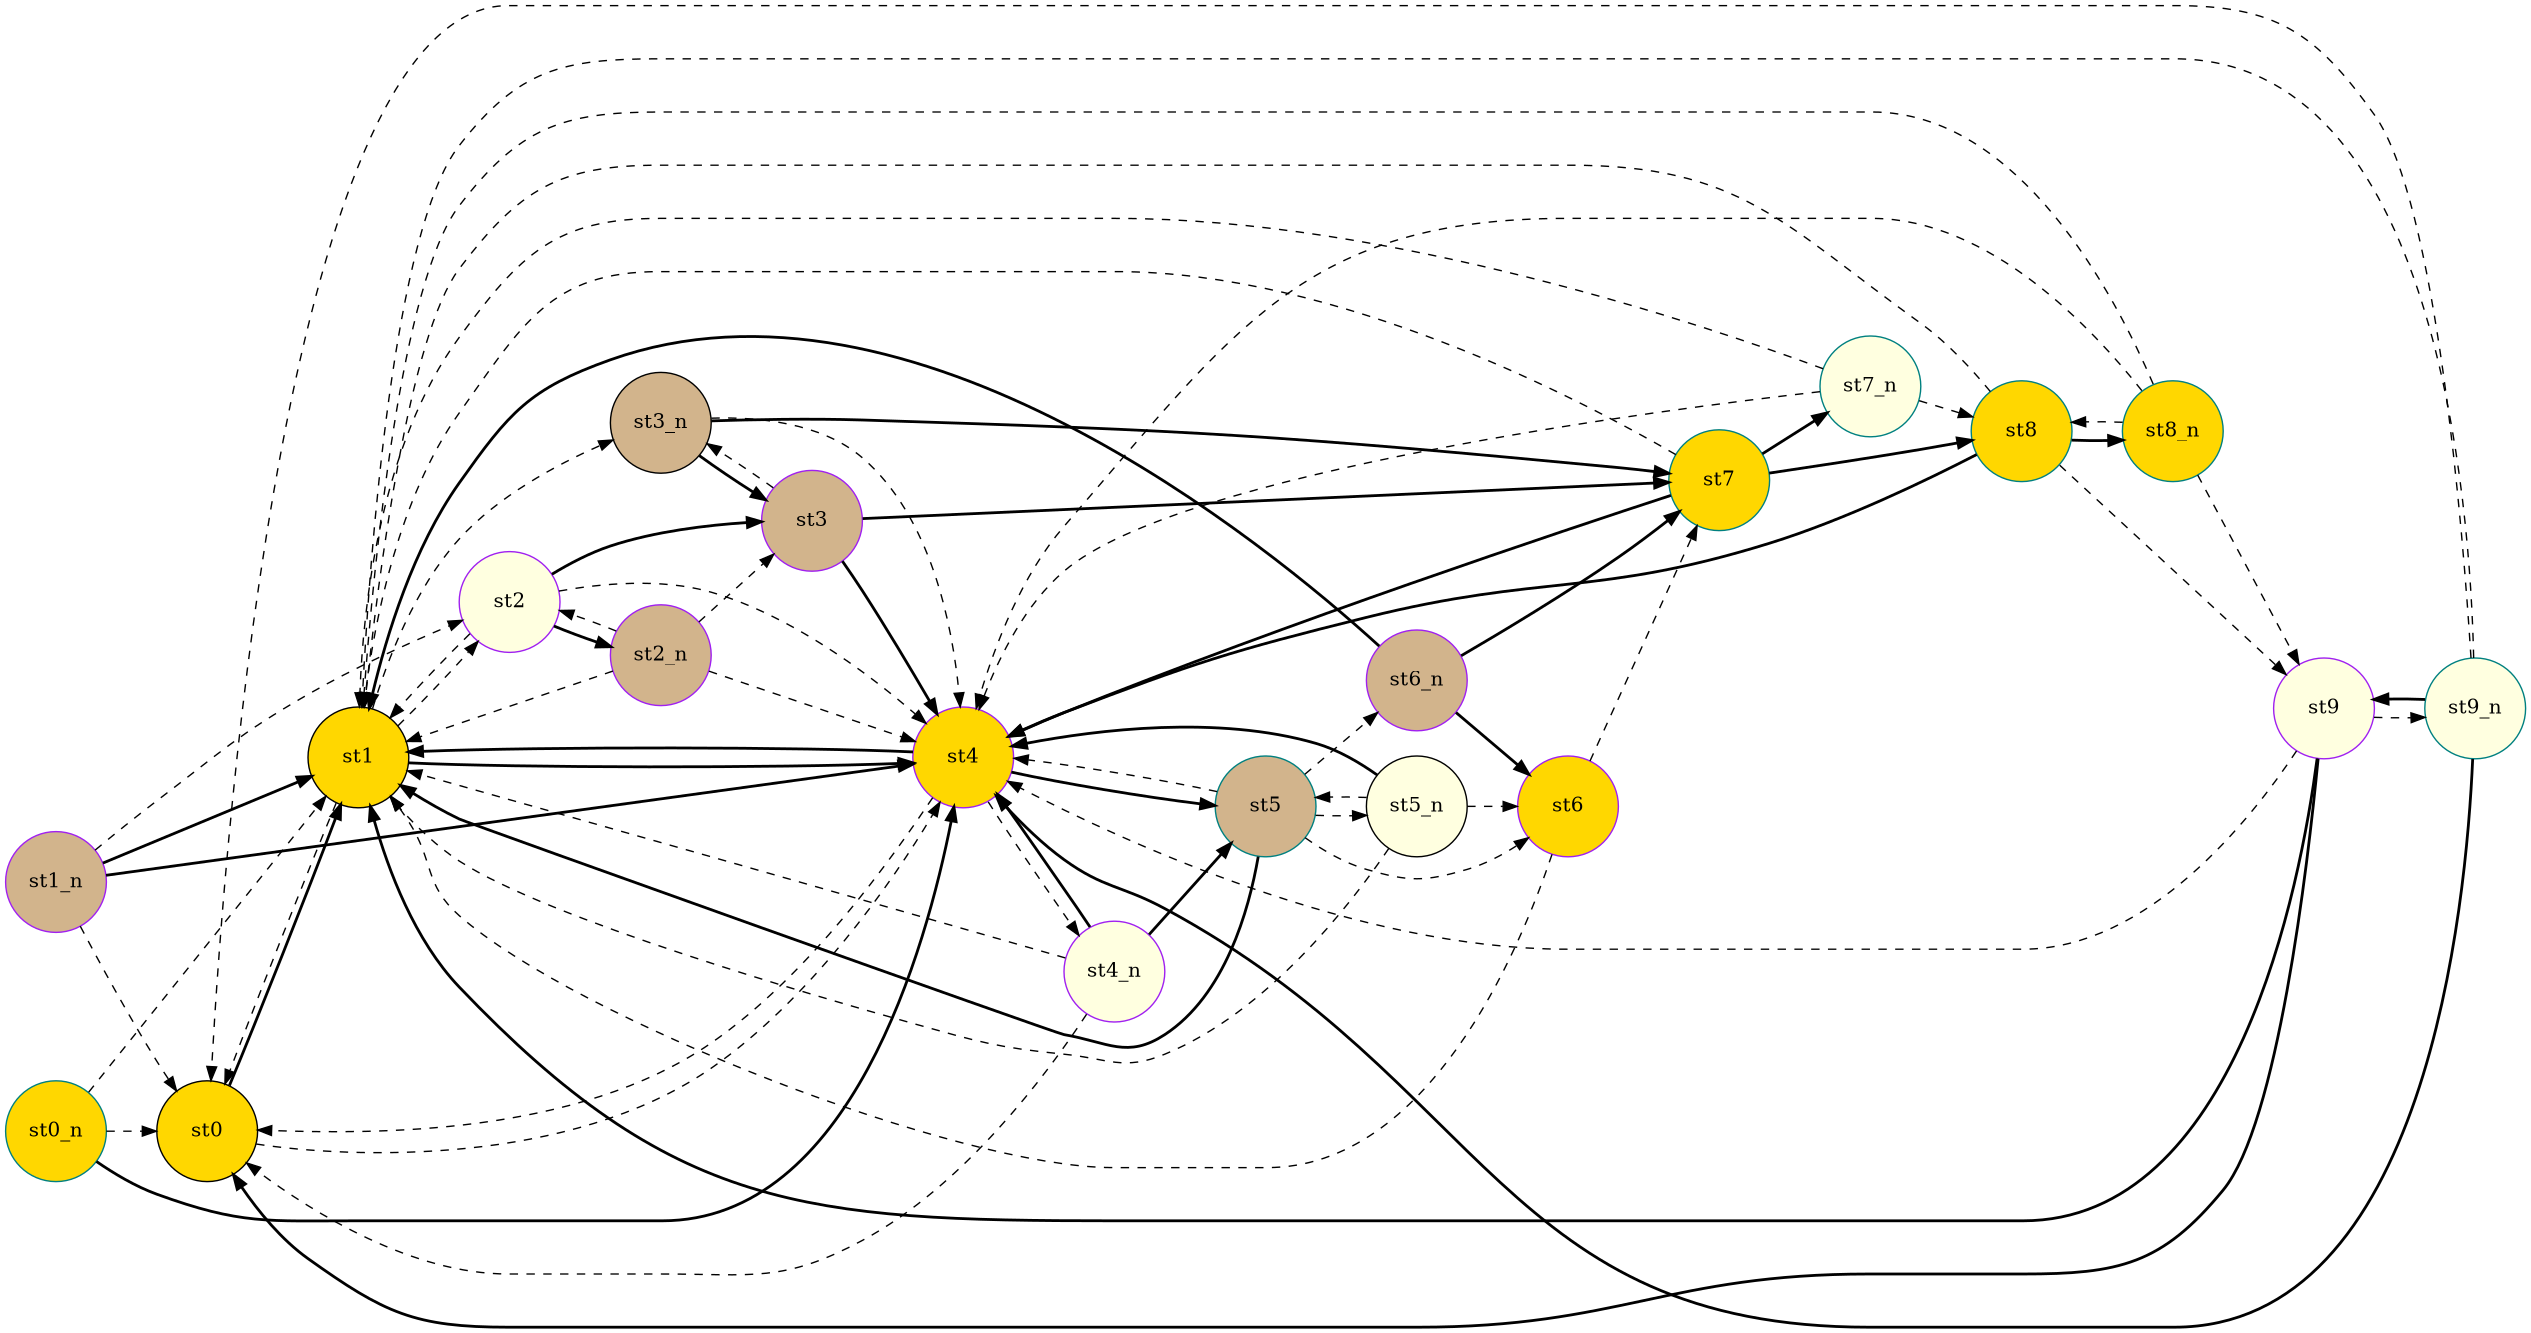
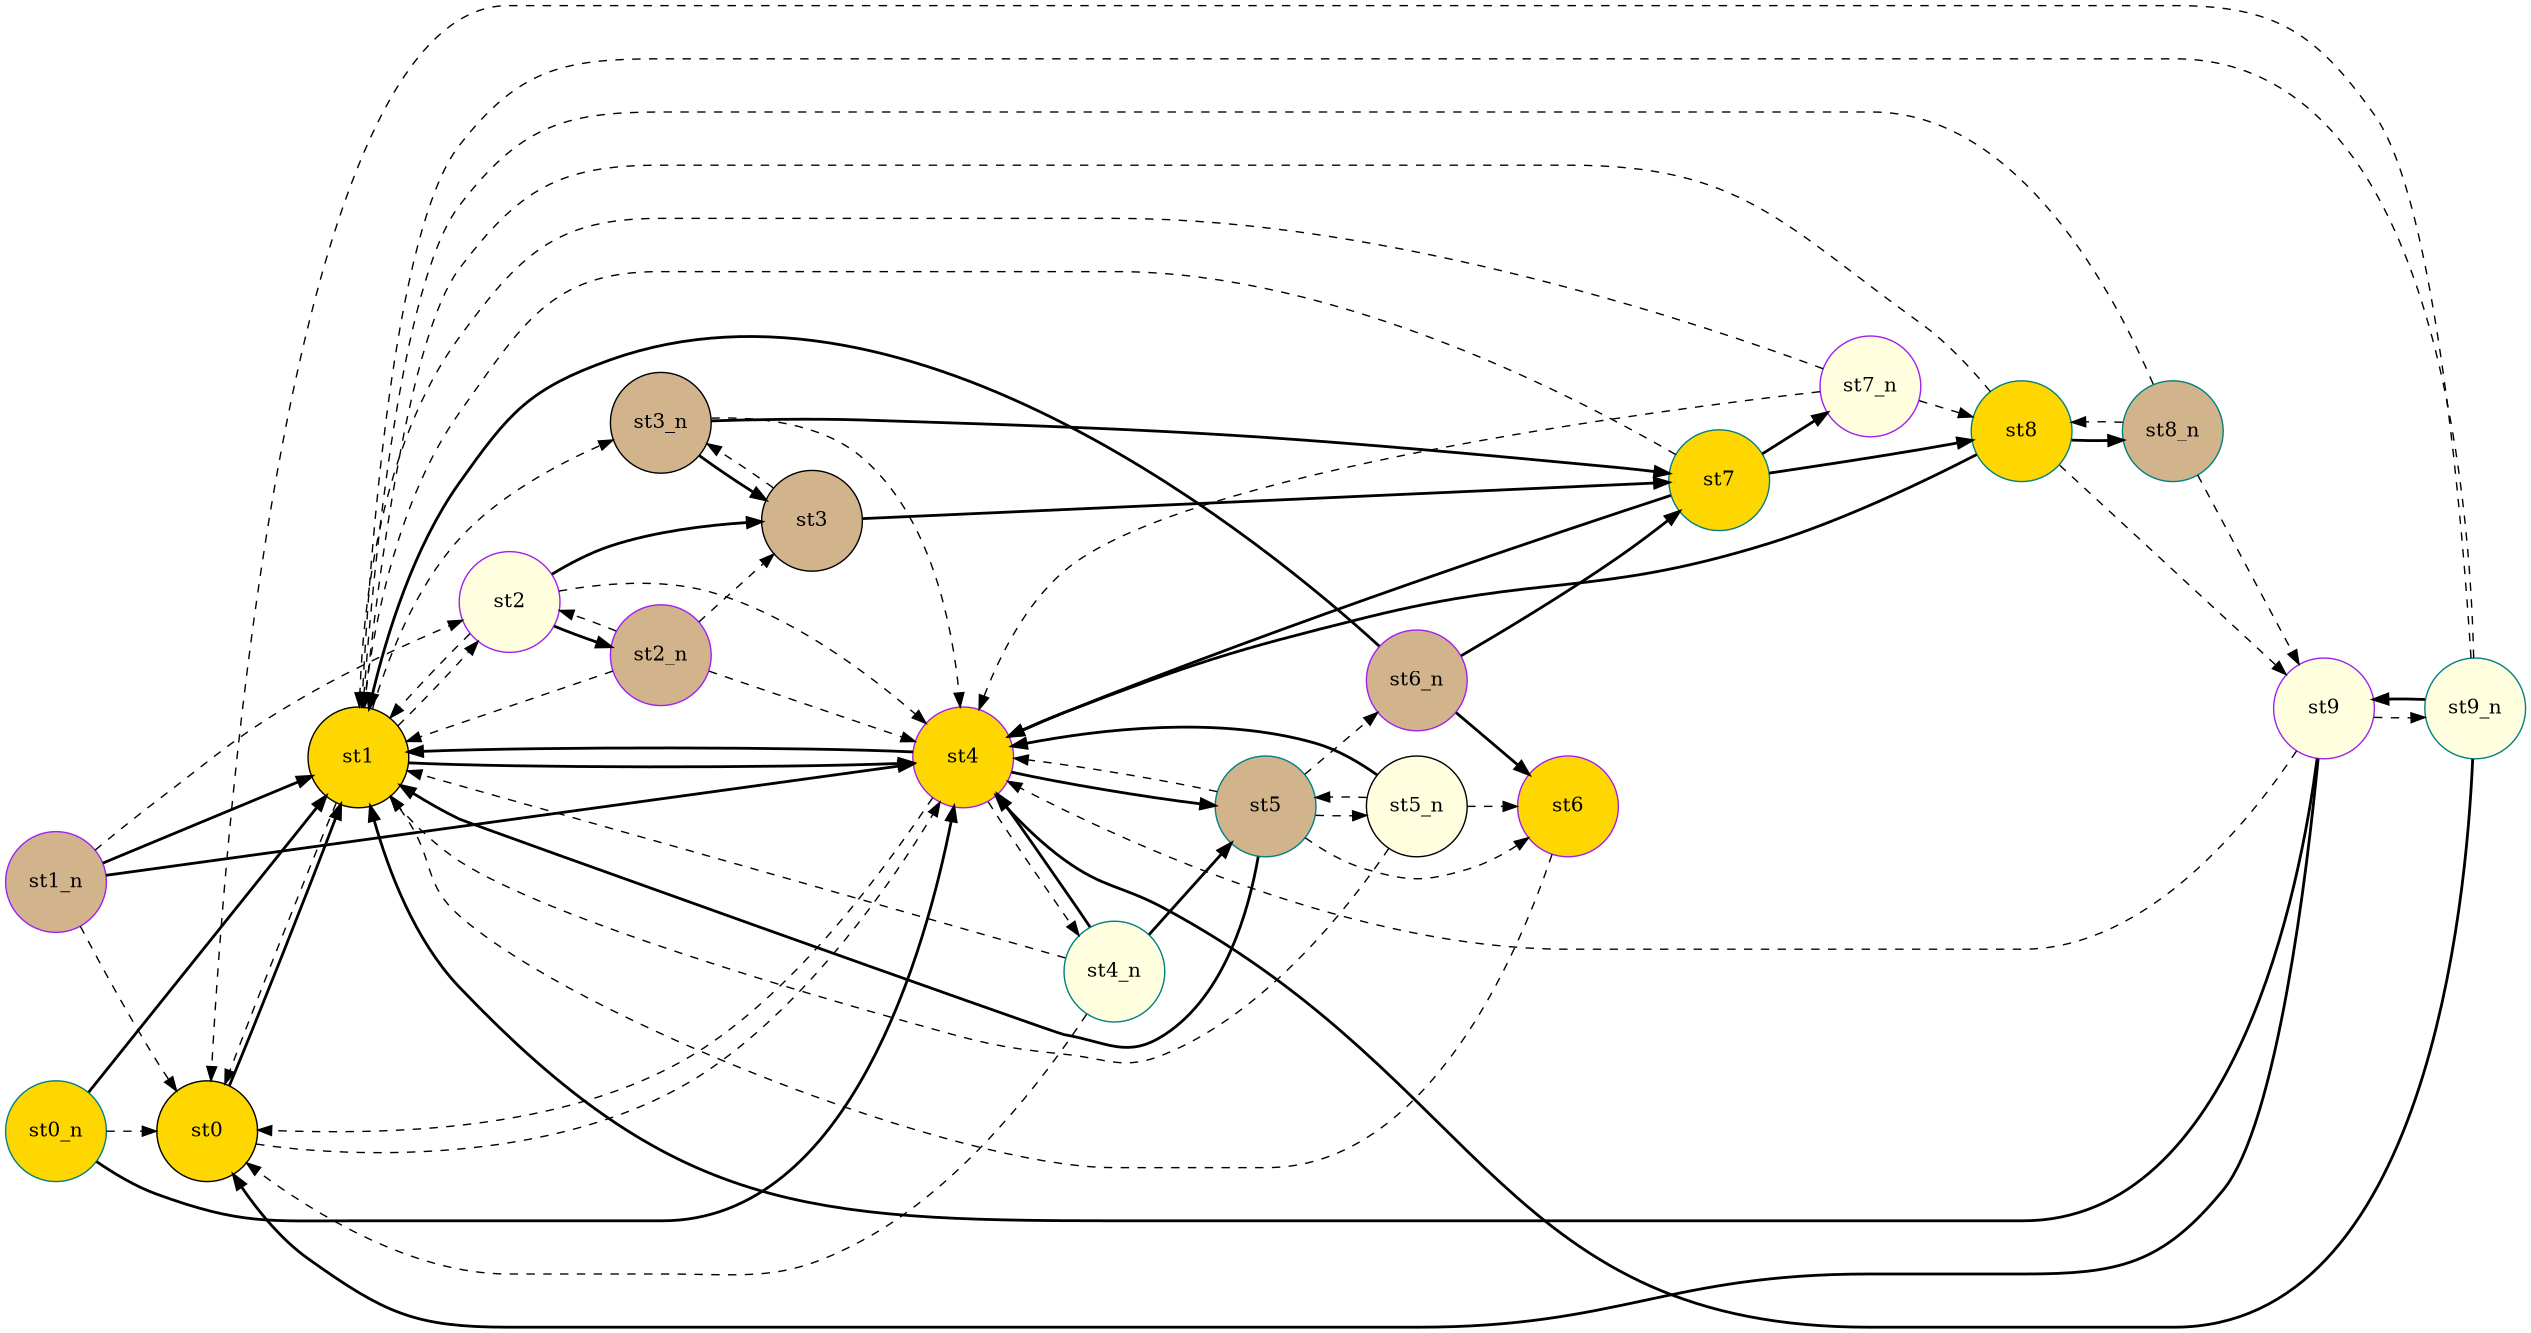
(1481, 223) -> none
(1870, 386) -> (1870, 386)
(2173, 431) -> (2173, 431)
(812, 521) -> (812, 521)
(887, 630) -> none
(1641, 650) -> none
(203, 950) -> (203, 950)
(1114, 972) -> (1114, 972)
